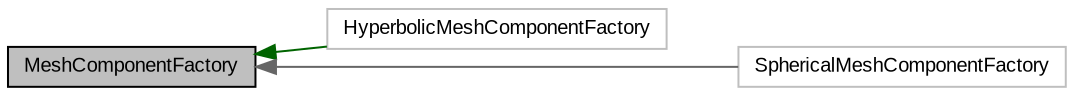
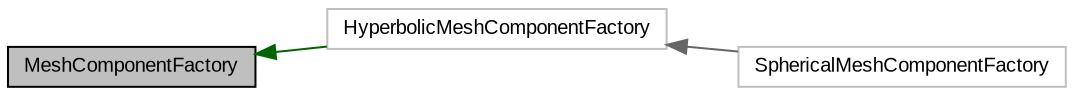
(507, 67) -> (712, 49)
